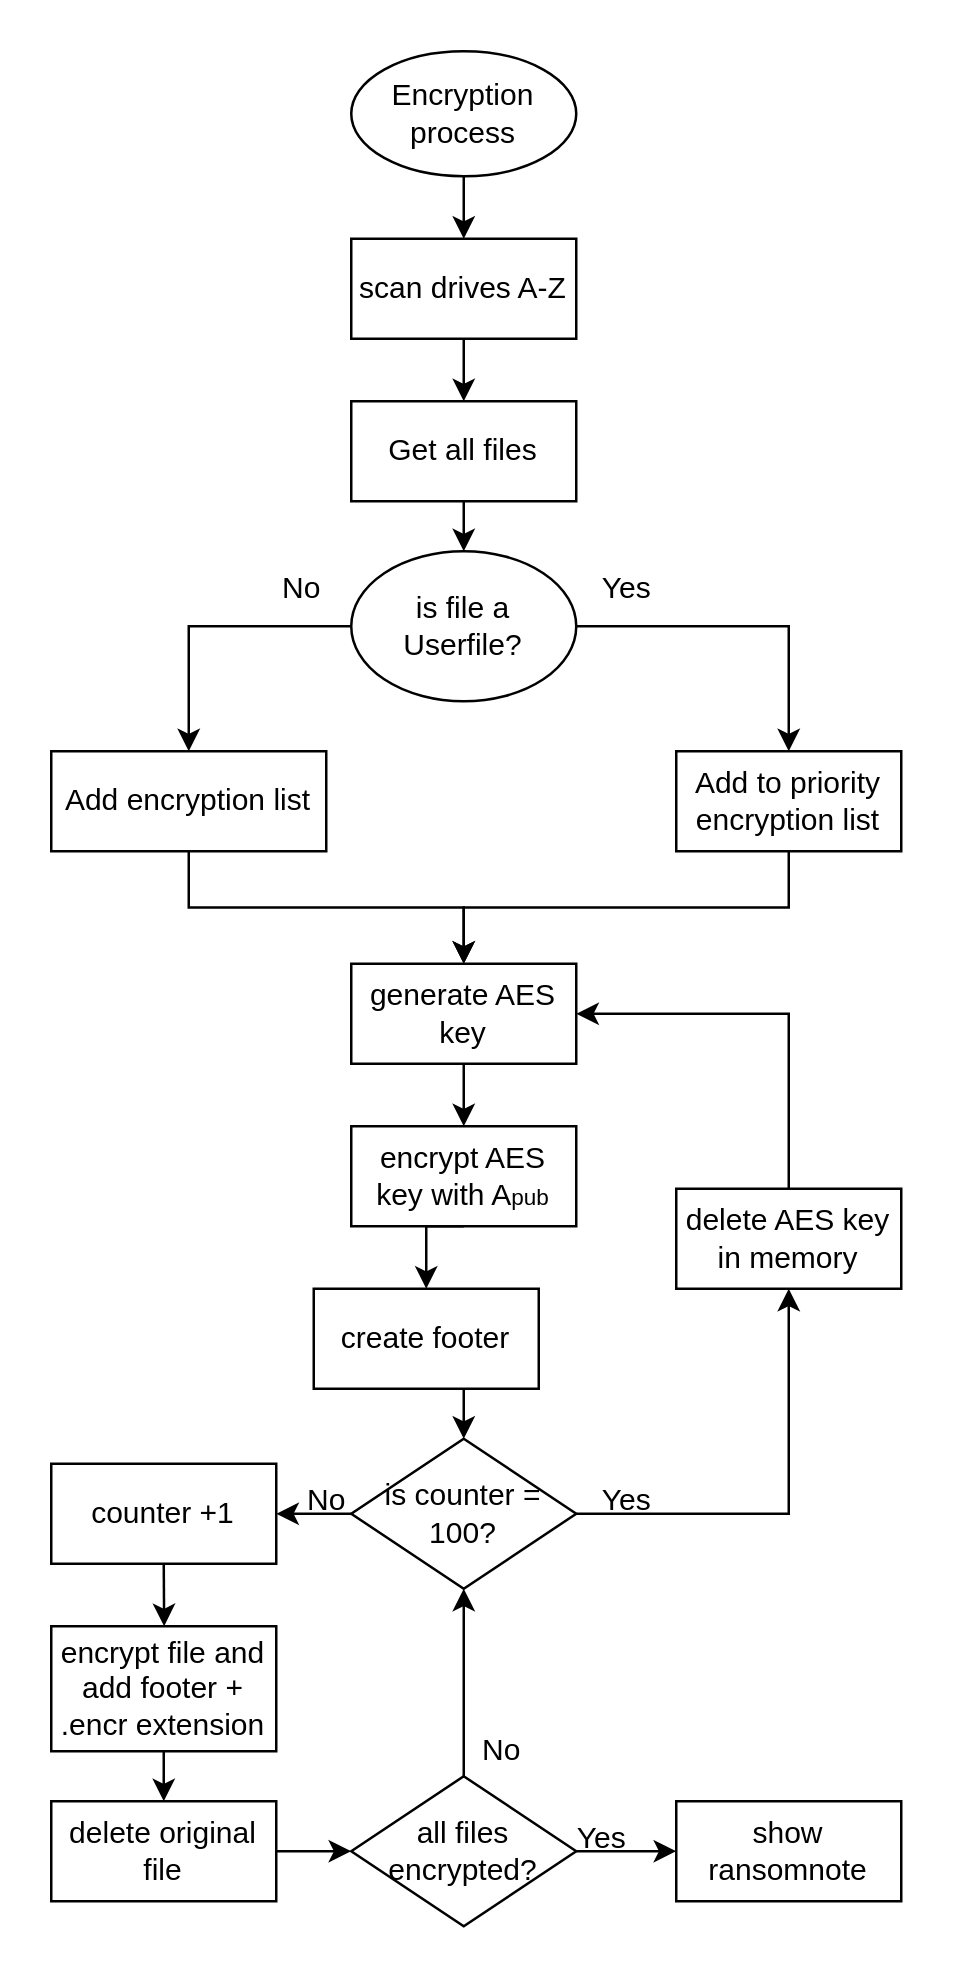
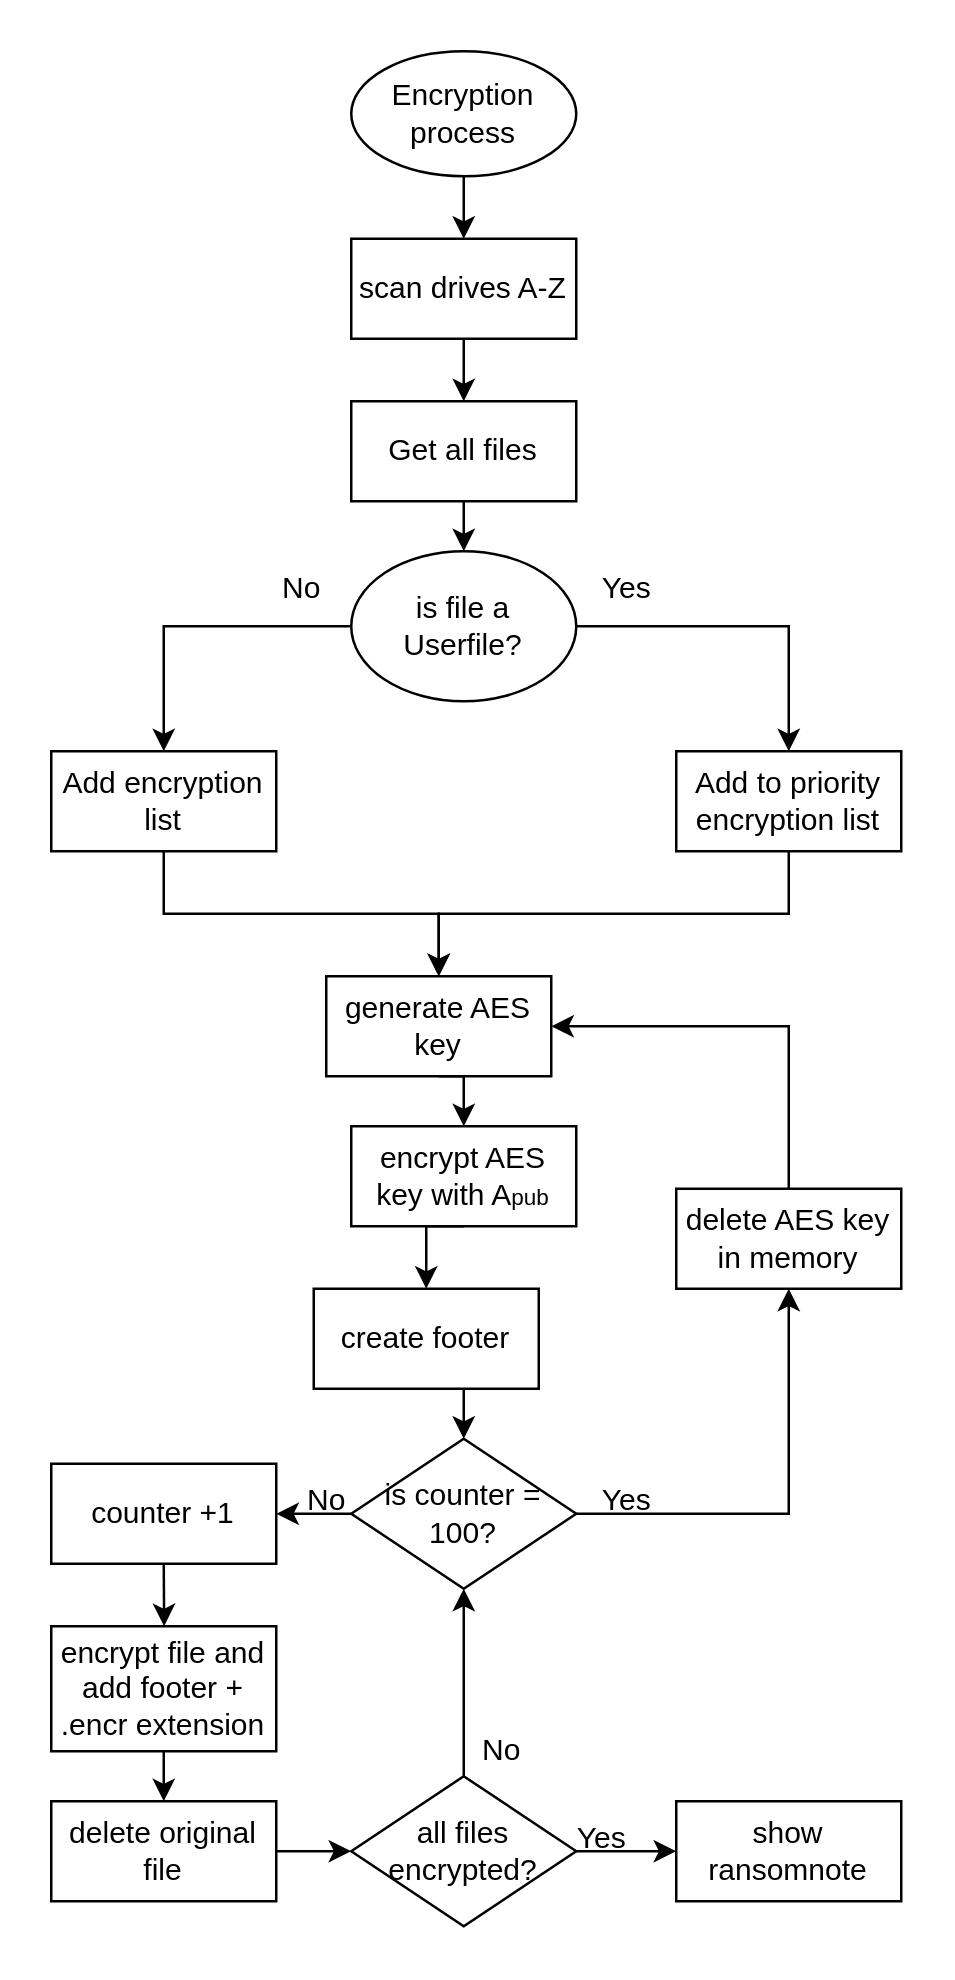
(189, 801) -> (164, 801)
(464, 1014) -> (439, 1026)
